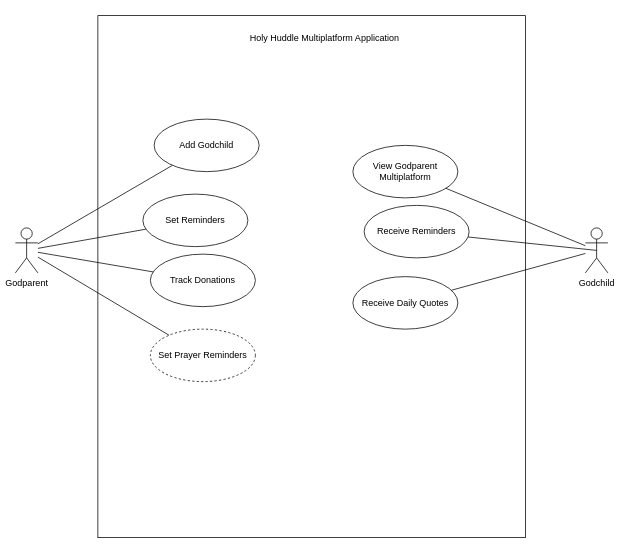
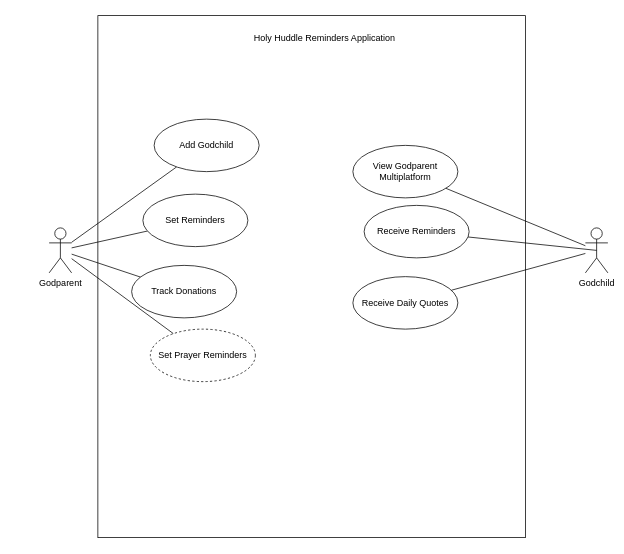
(325, 38) -> (325, 38)
(27, 250) -> (60, 250)
(203, 280) -> (184, 291)
